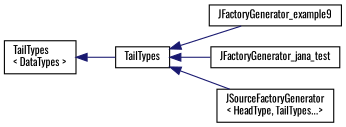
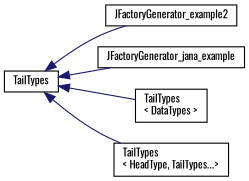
(275, 15) -> (171, 15)
(101, 57) -> (102, 94)
(275, 57) -> (171, 57)
(275, 106) -> (171, 160)
